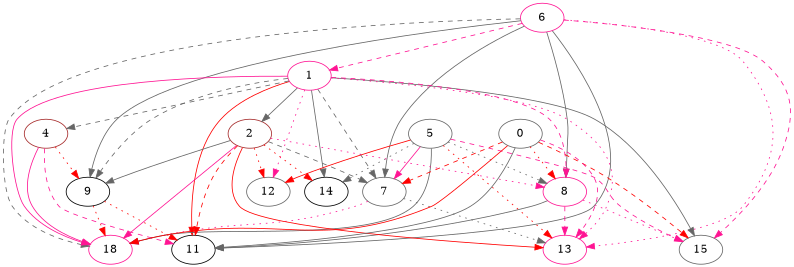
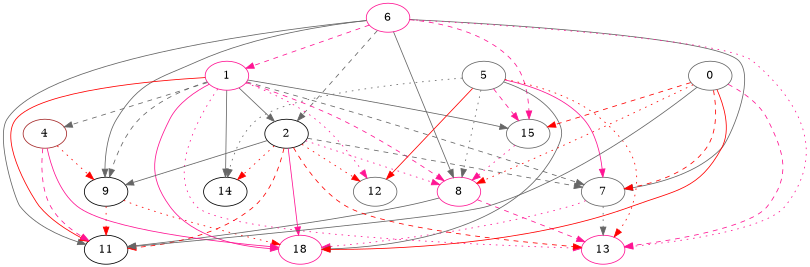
(172, 50) -> (340, 73)
(250, 134) -> (287, 134)
(629, 219) -> (495, 162)
(301, 224) -> (419, 227)
